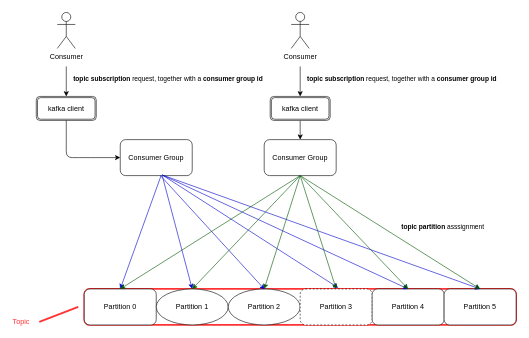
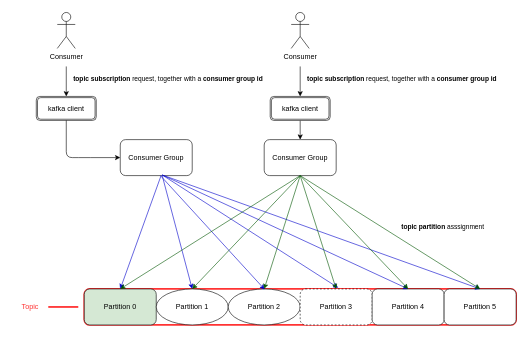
(120, 307) -> (120, 307)
(21, 322) -> (30, 307)
